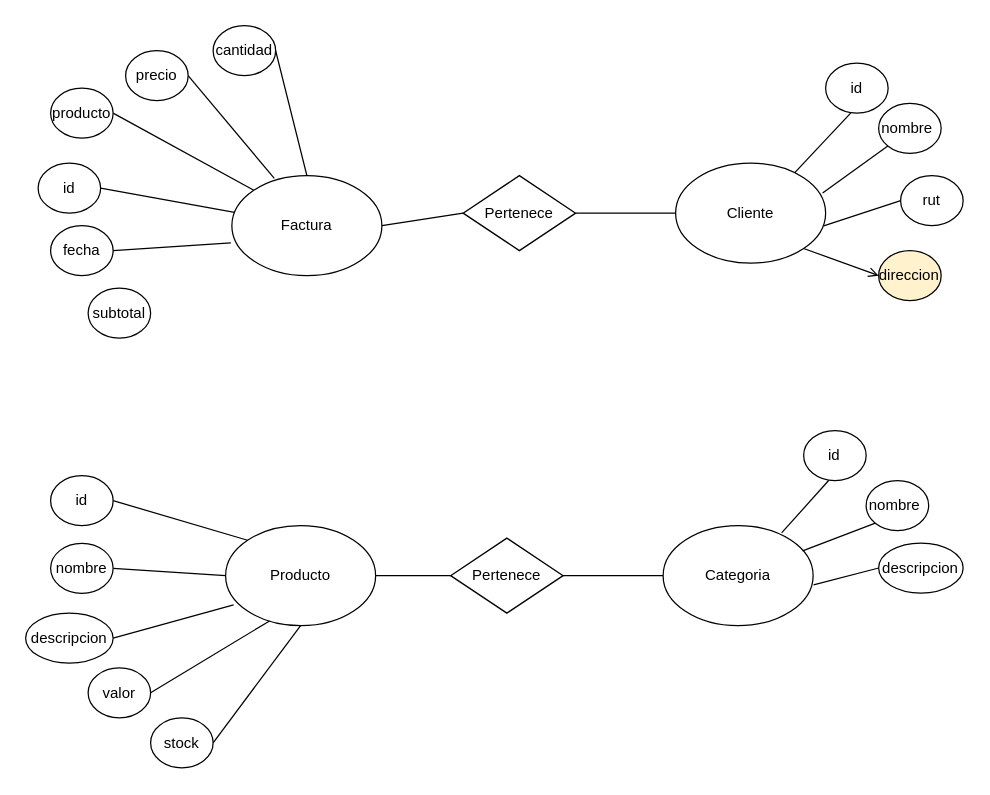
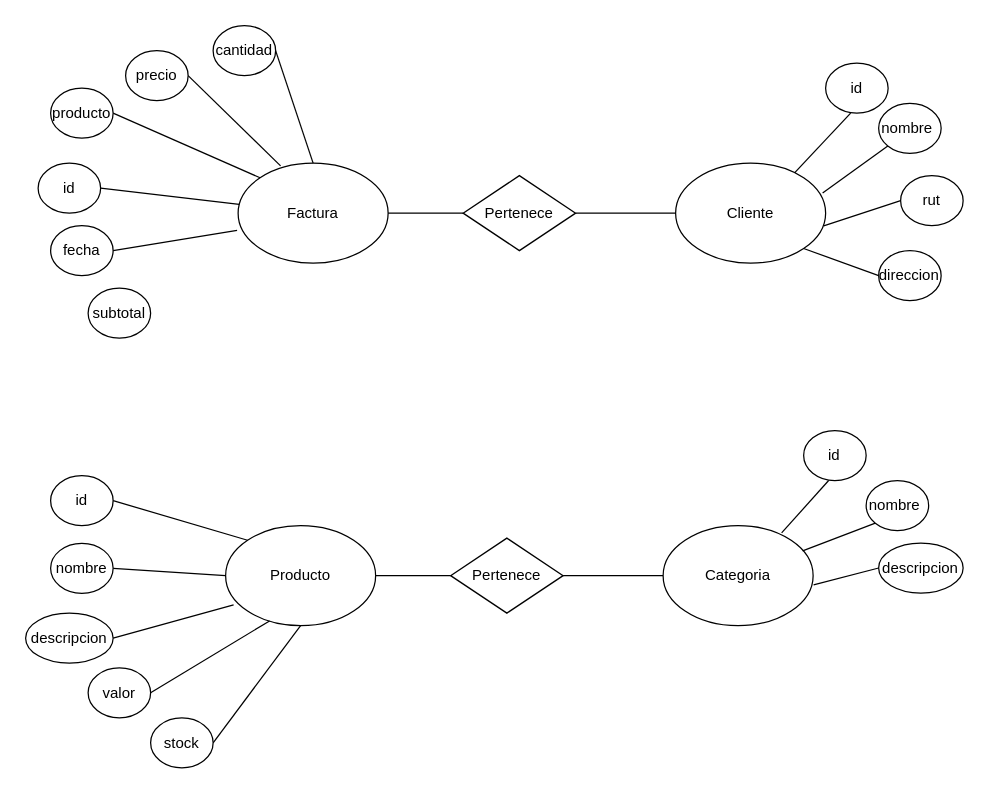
(307, 226) -> (313, 213)
(873, 274) -> (874, 274)
(910, 276) -> (910, 276)
